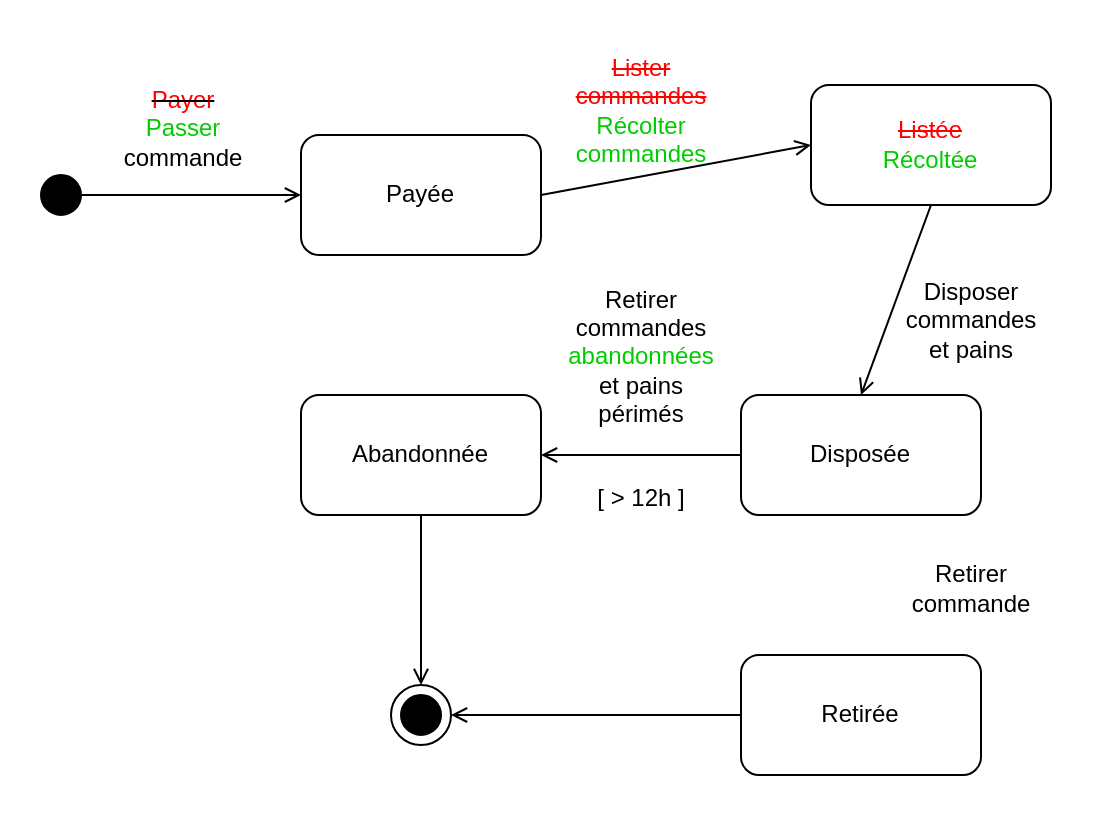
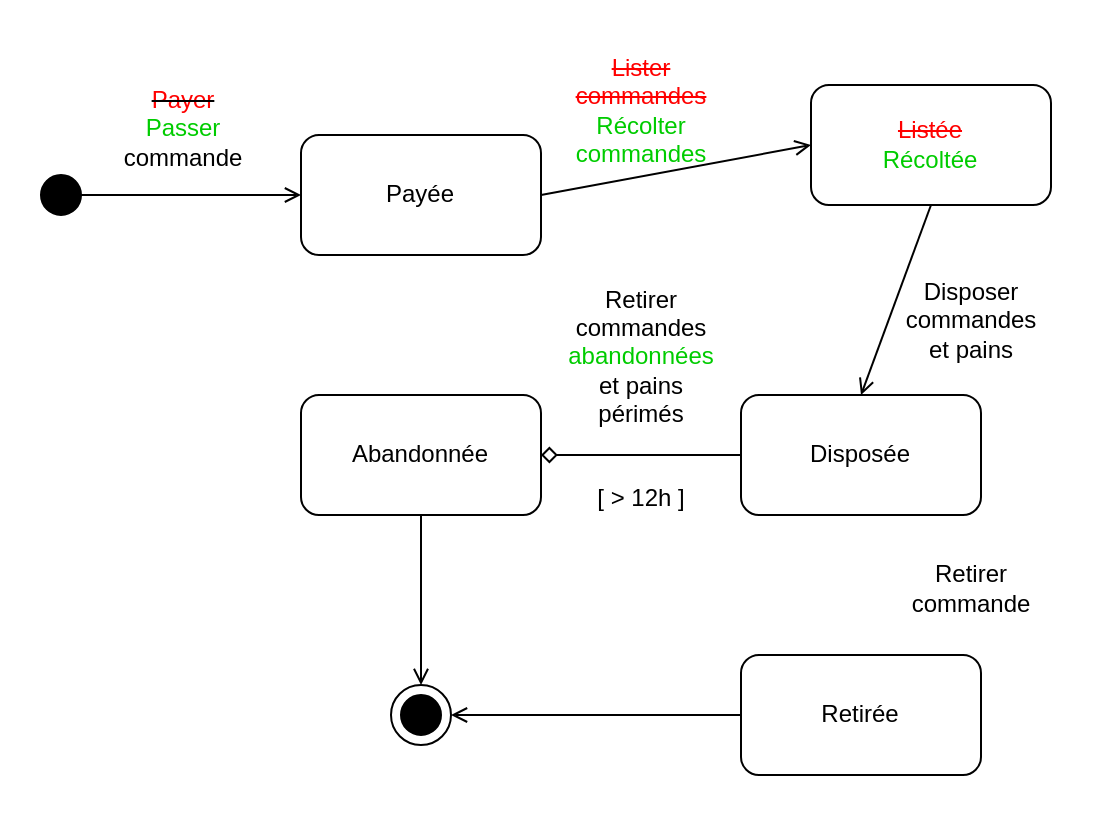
(551, 455) -> (557, 455)
